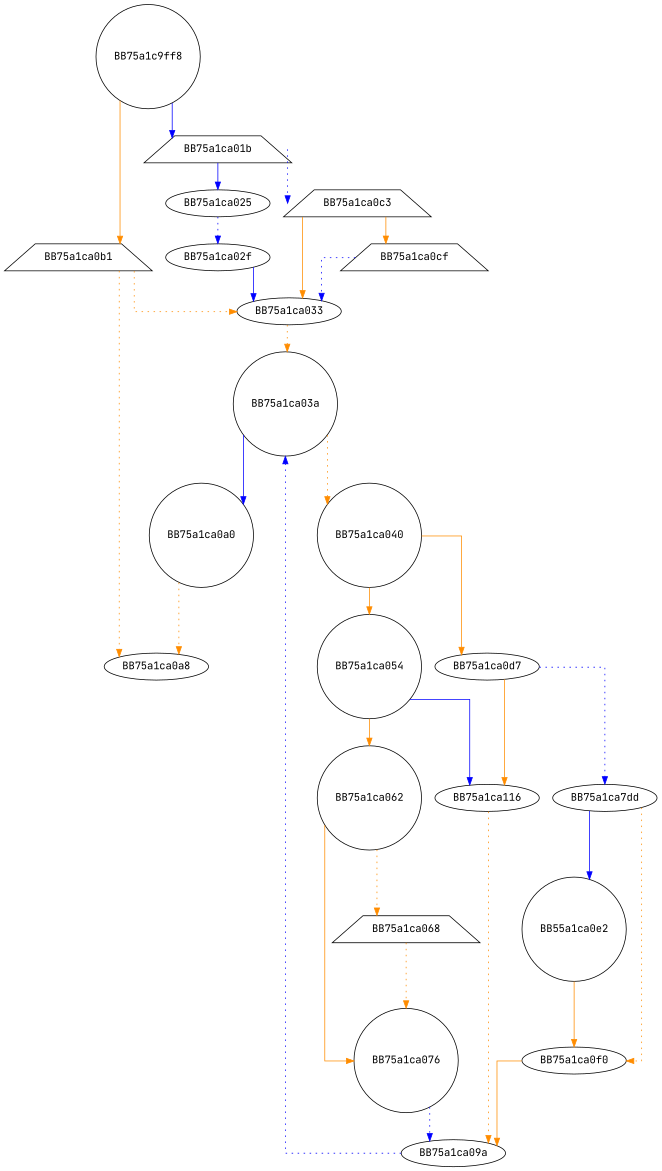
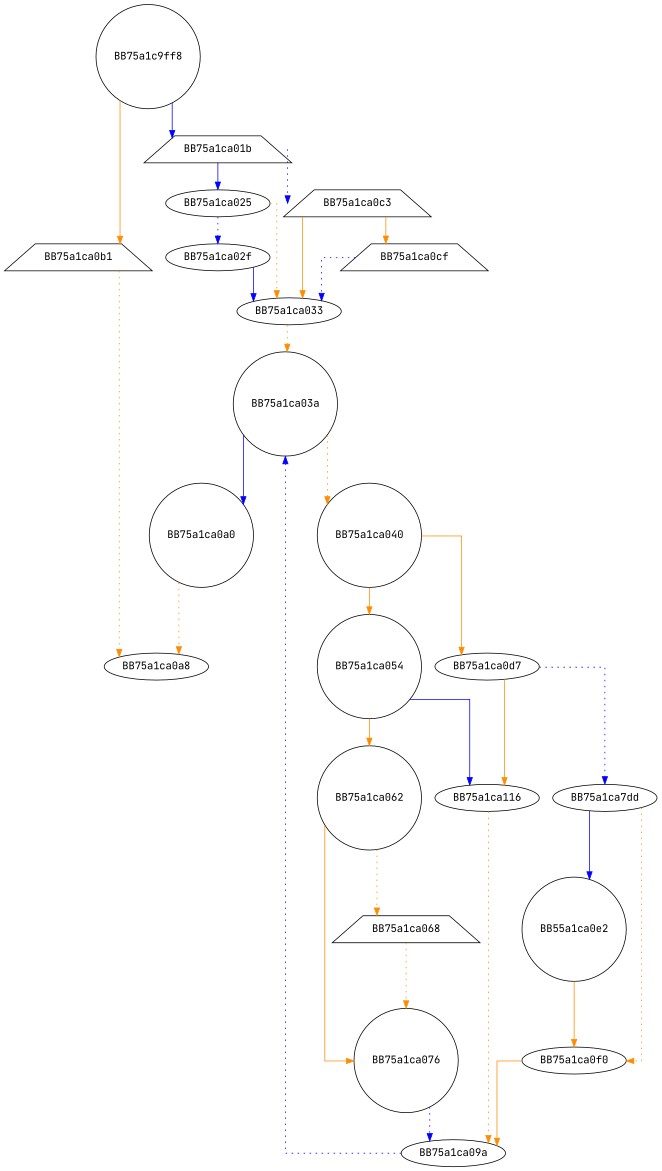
(161, 312) -> (277, 244)
